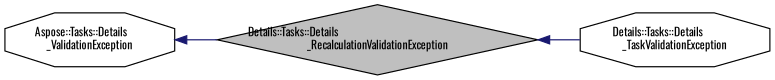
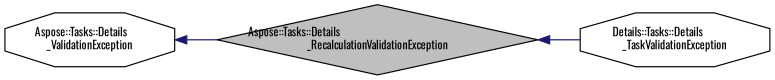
(378, 40) -> (378, 40)
